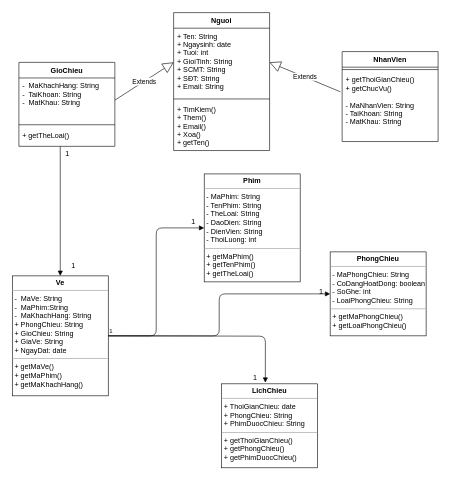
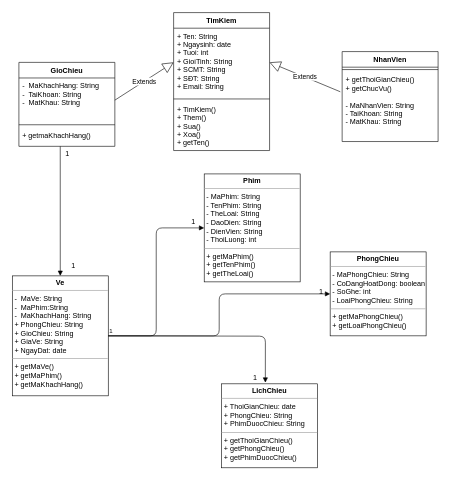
(221, 20) -> (221, 20)
(196, 109) -> (196, 109)
(49, 135) -> (58, 135)
